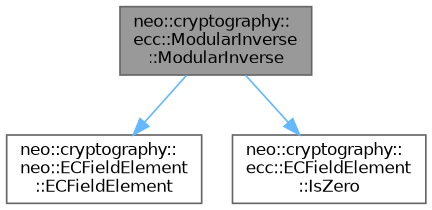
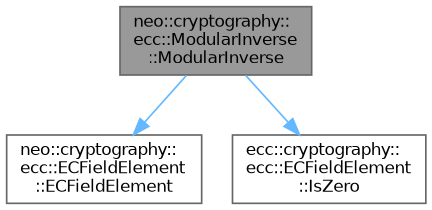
(104, 169) -> (104, 169)
(329, 169) -> (329, 169)
